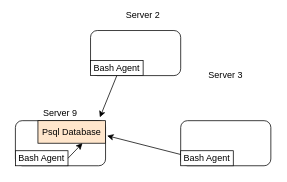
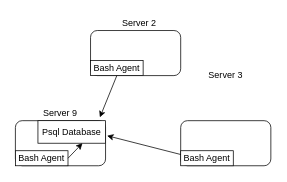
(143, 15) -> (139, 23)
(72, 132) -> (72, 132)
